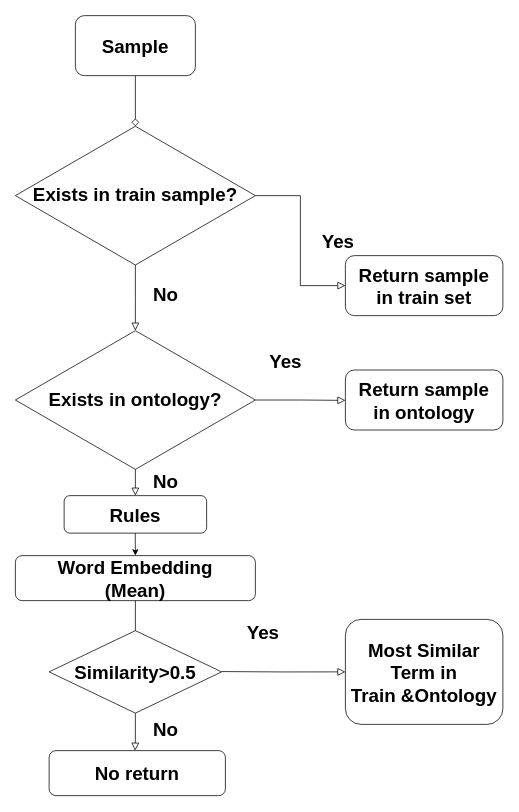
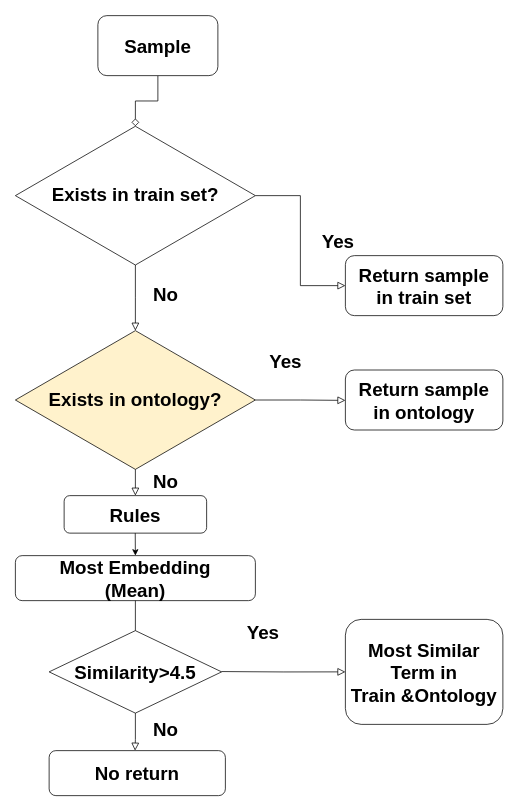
(135, 45) -> (158, 45)
(135, 194) -> (135, 194)
(135, 400) -> (135, 400)
(135, 578) -> (135, 578)
(135, 672) -> (135, 672)
